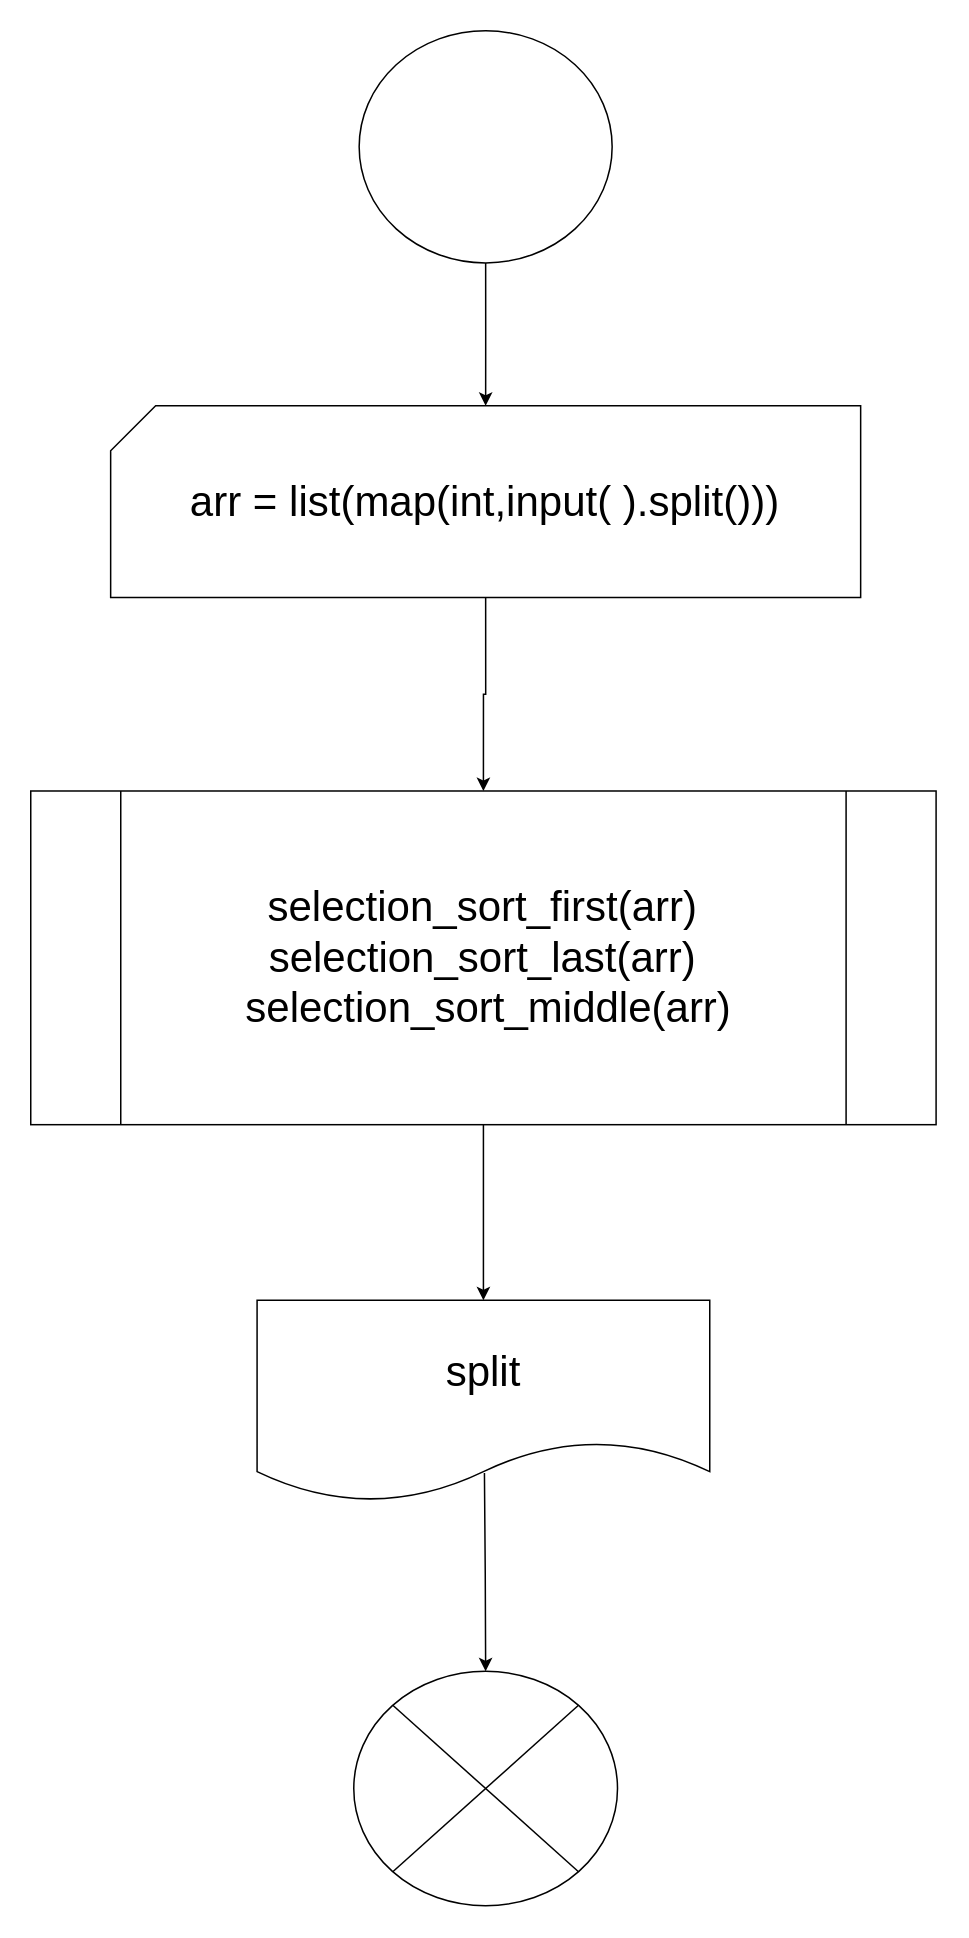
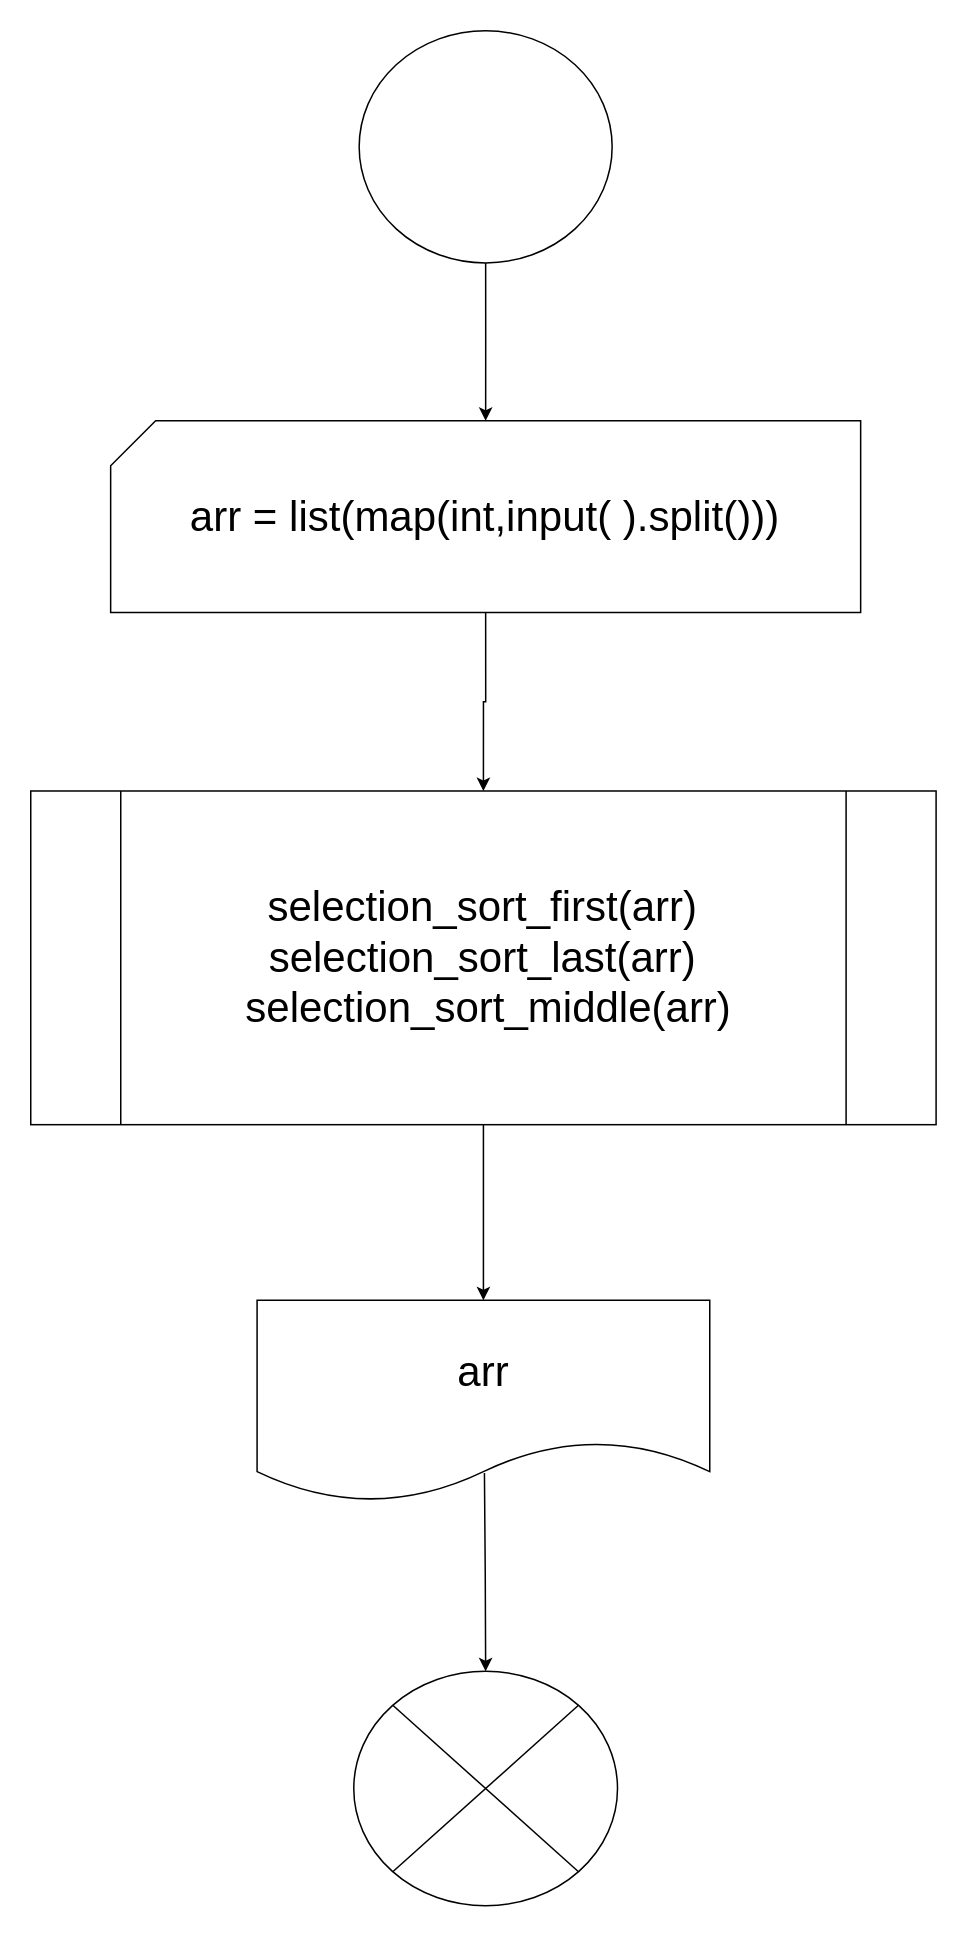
(486, 502) -> (486, 517)
(484, 1372) -> (484, 1372)
